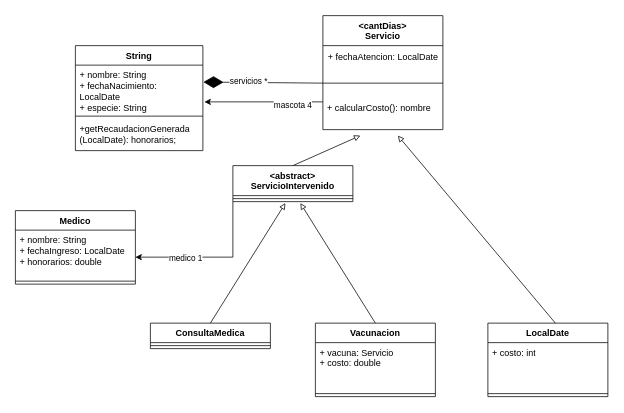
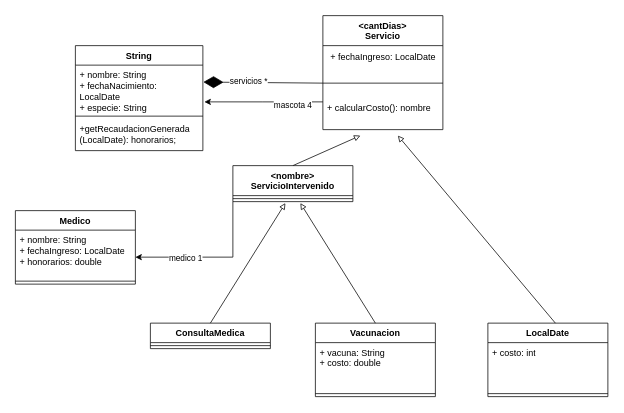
(383, 57) -> (383, 57)
(293, 181) -> (293, 181)
(359, 358) -> (356, 358)
